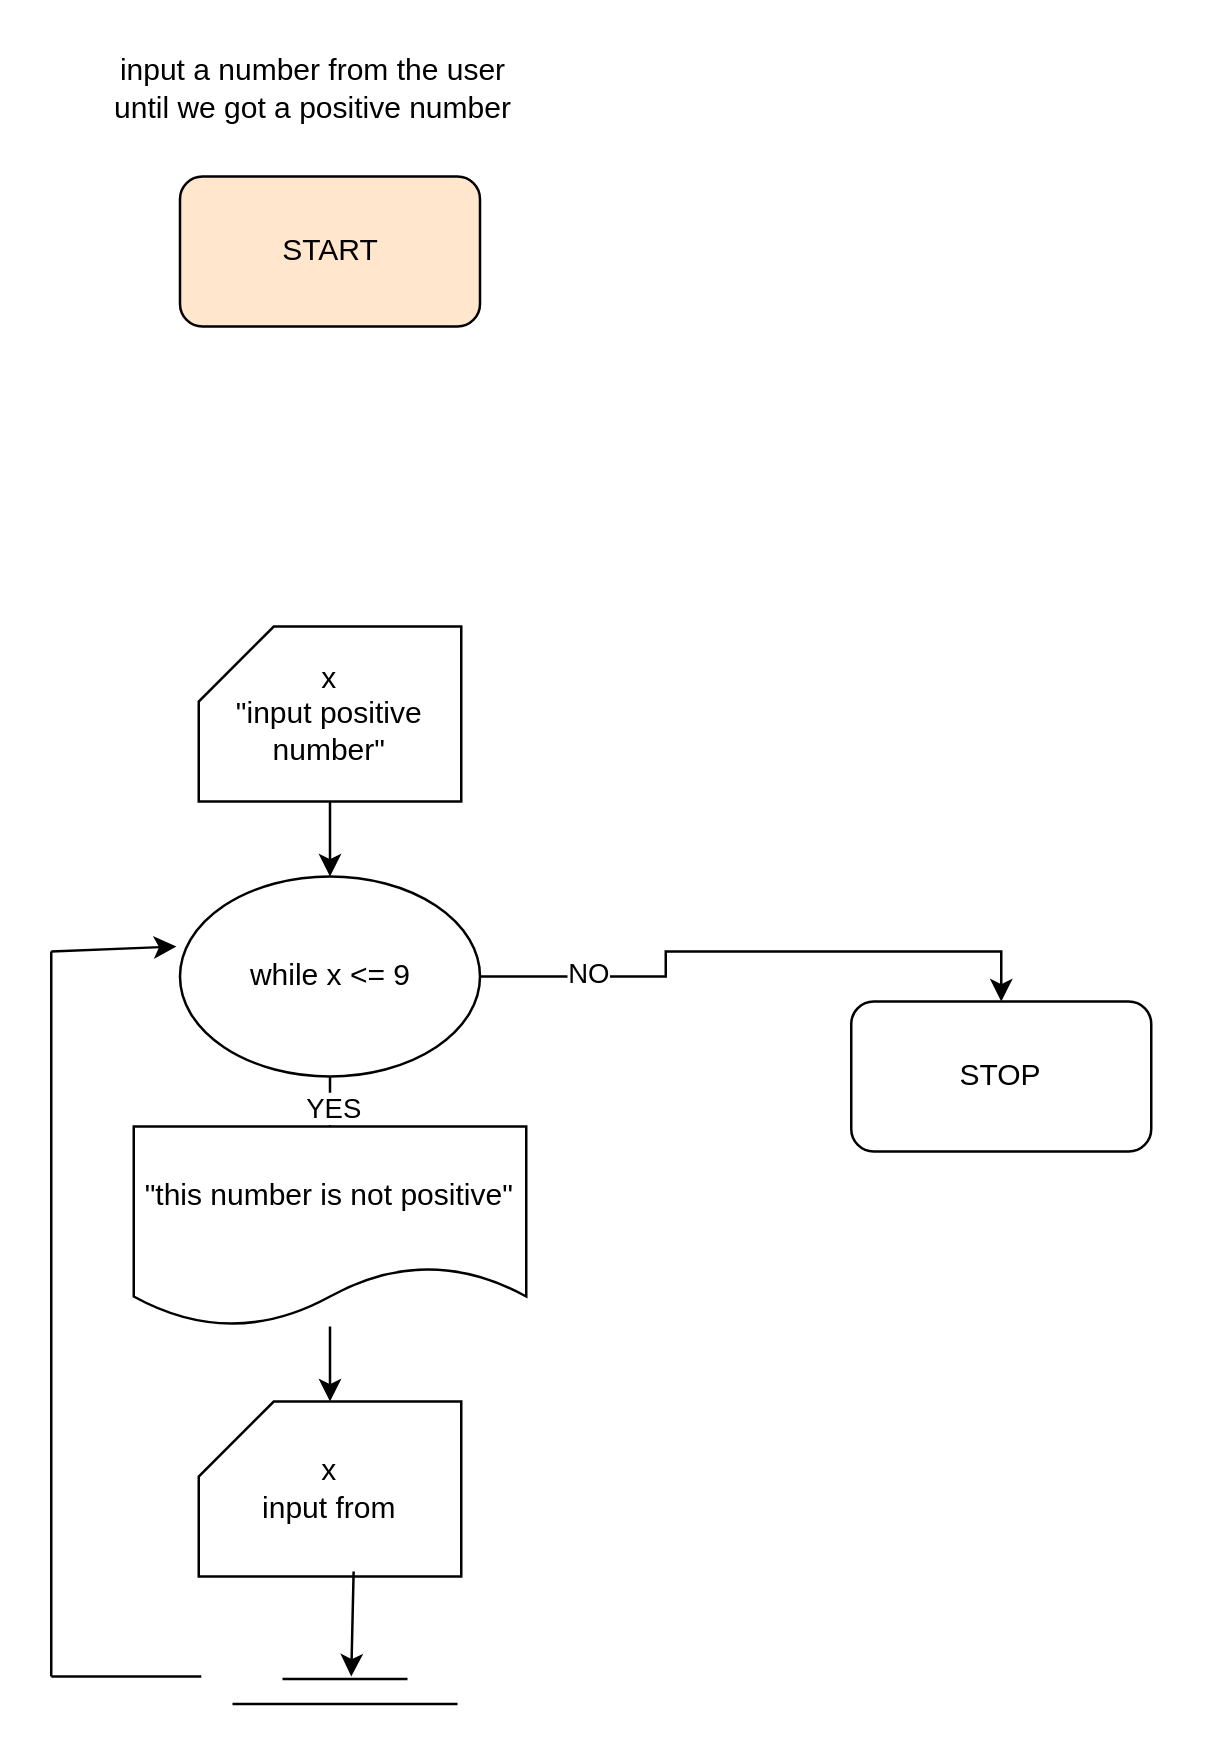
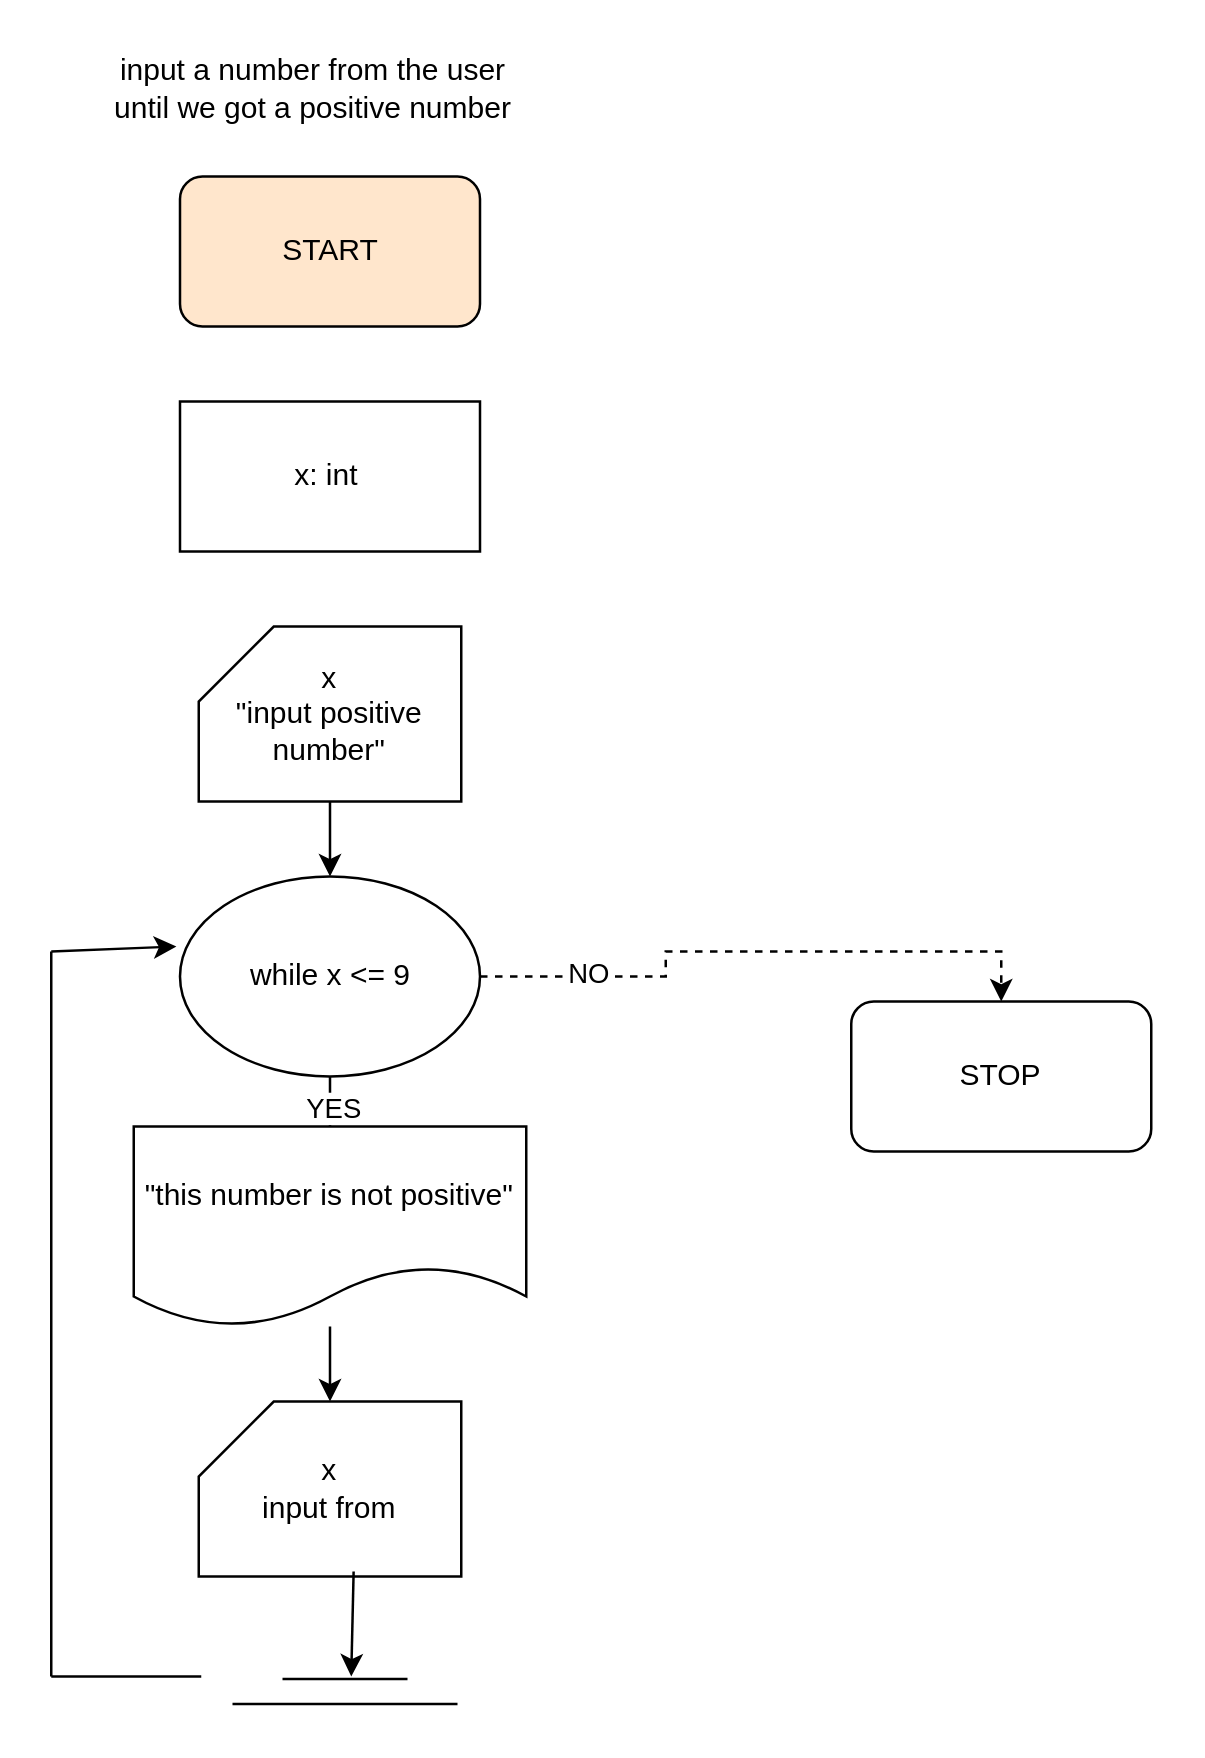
none -> (330, 476)
(809, 951) -> (809, 951)
